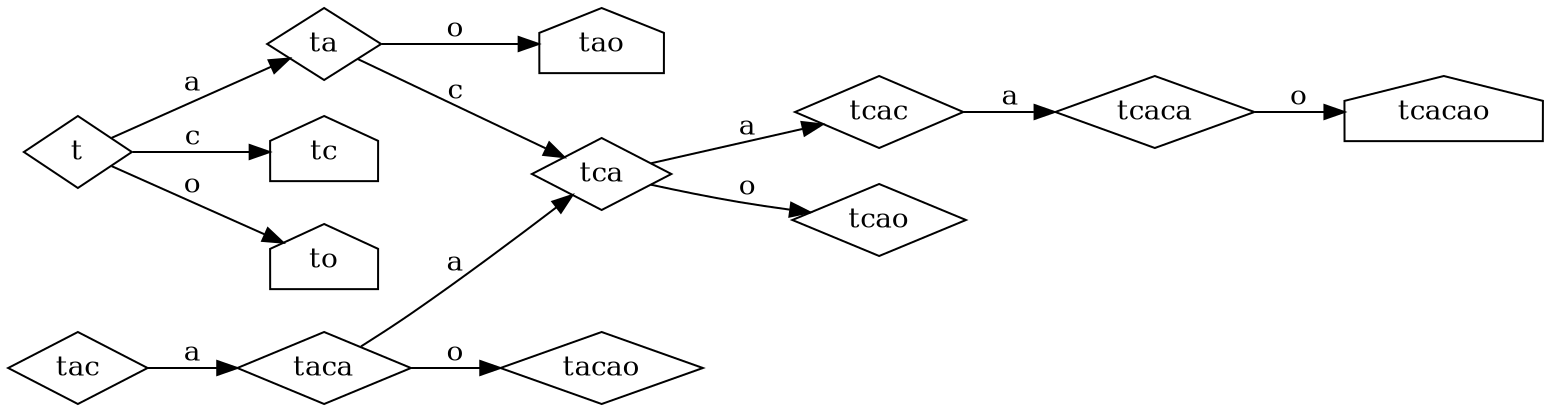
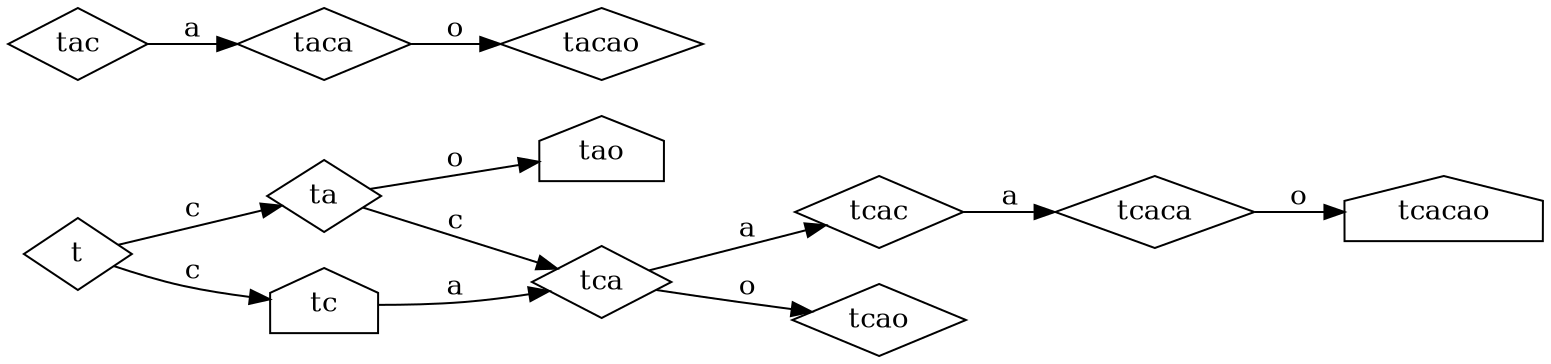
(193, 83) -> (193, 209)
(324, 260) -> none
(460, 279) -> (454, 303)
